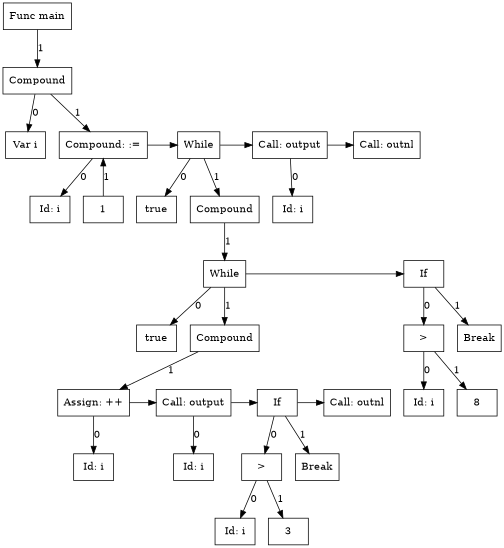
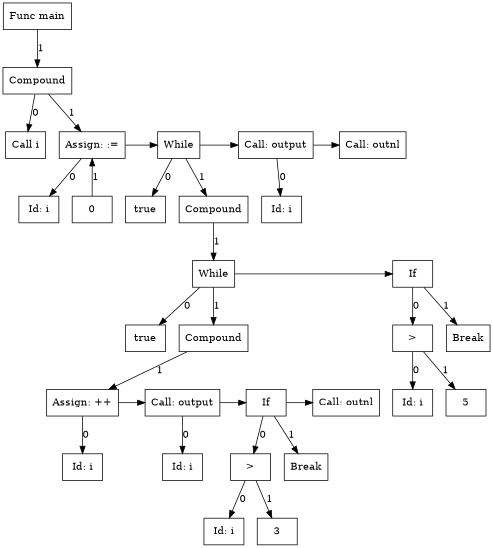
(26, 145) -> (26, 145)
(103, 145) -> (92, 145)
(103, 209) -> (92, 209)
(477, 403) -> (466, 403)
